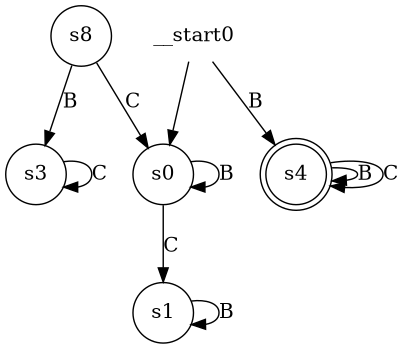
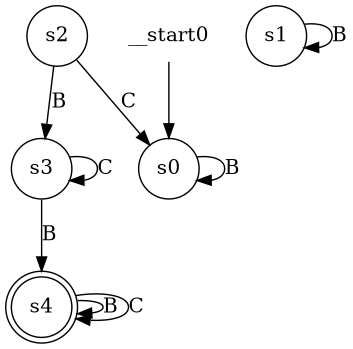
(81, 36) -> (57, 36)
(239, 97) -> (42, 228)
(163, 237) -> none
